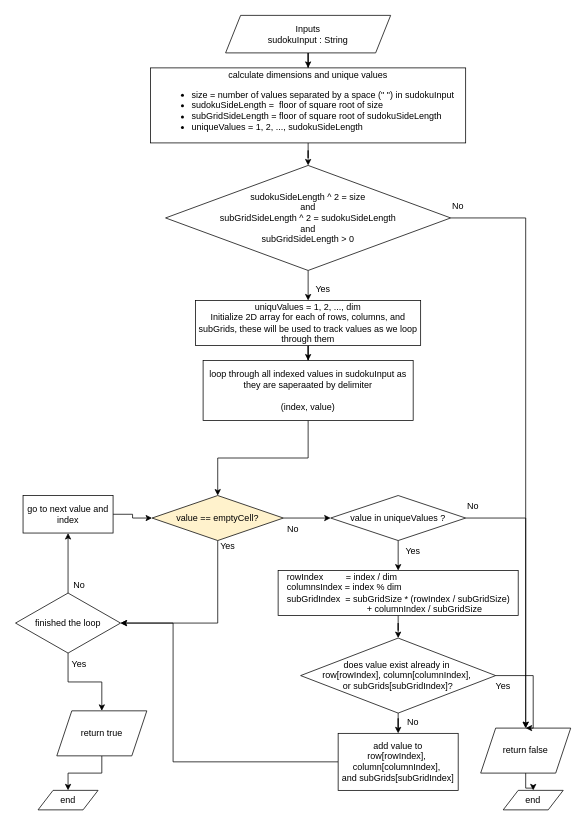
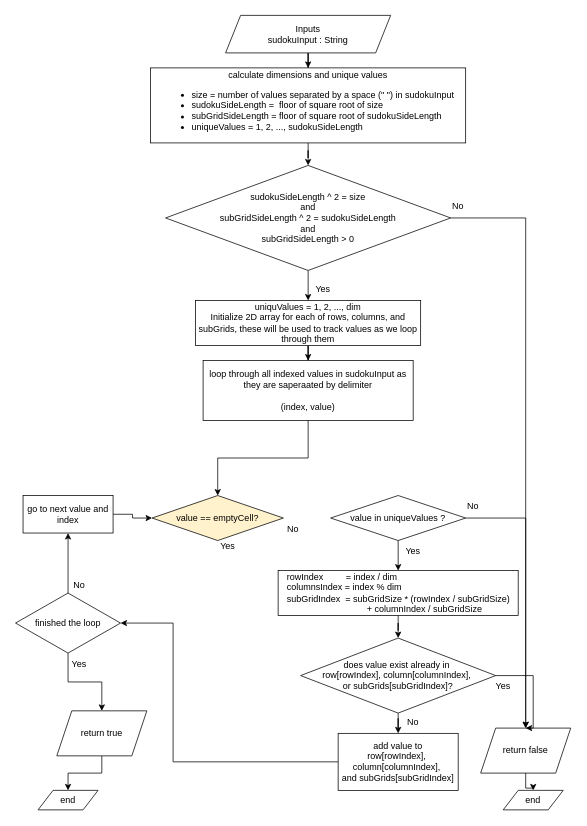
(324, 518) -> none
(218, 603) -> none
